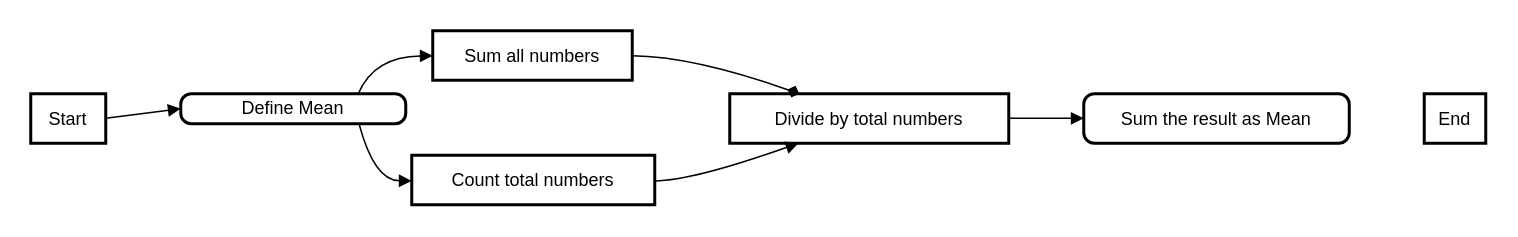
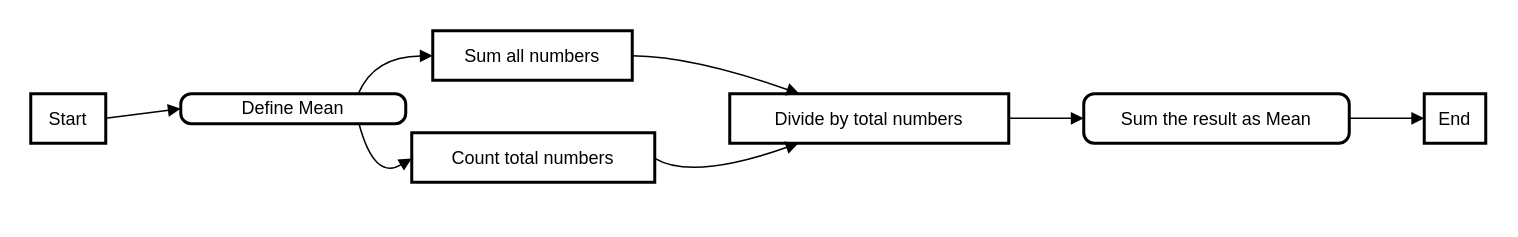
(786, 89) -> (786, 89)
none -> (1381, 118)
(533, 180) -> (533, 158)
